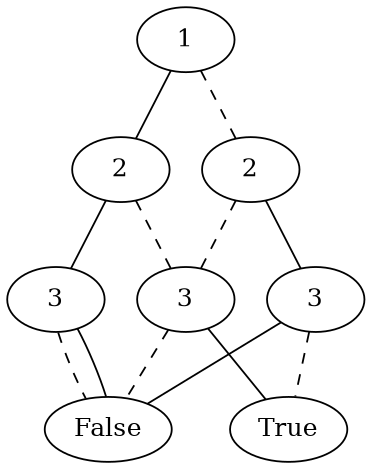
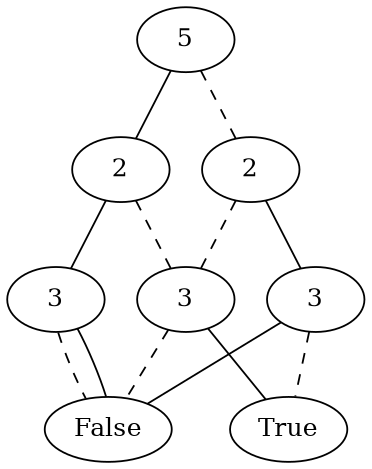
(186, 40) -> (186, 40)
